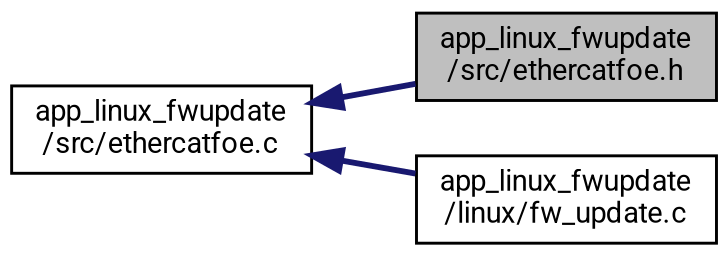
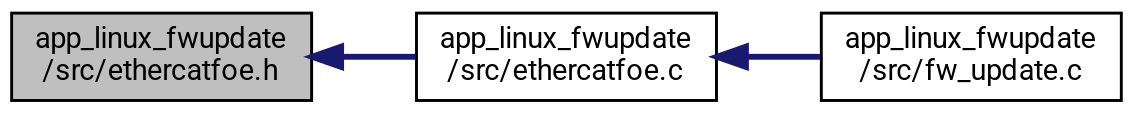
(378, 91) -> (379, 57)
(566, 200) -> (971, 57)
